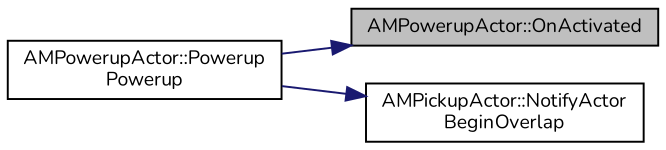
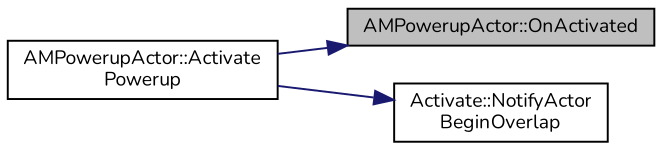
(145, 70) -> (143, 70)
(505, 113) -> (501, 113)
